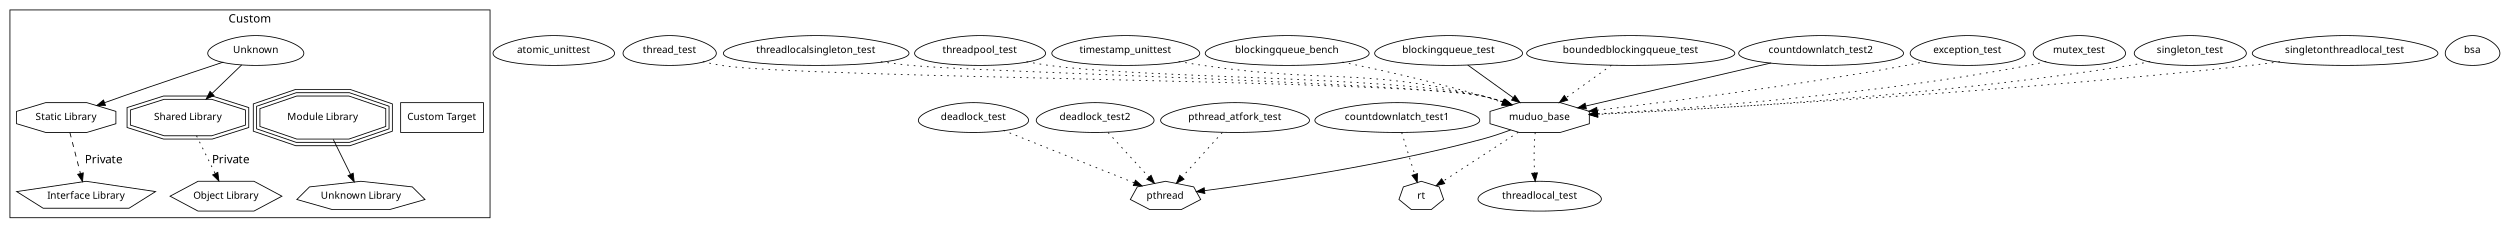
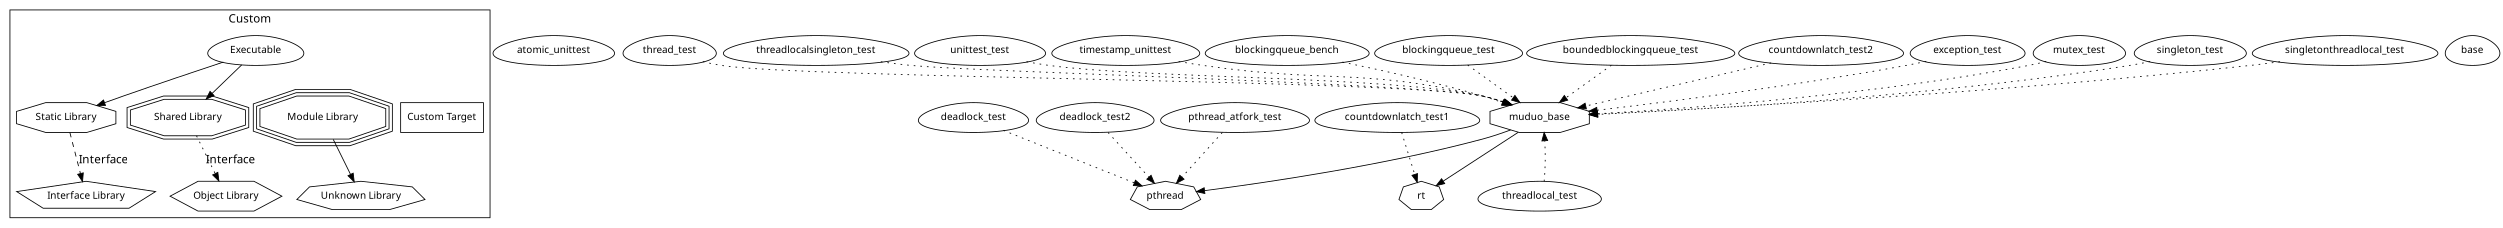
(256, 50) -> (256, 50)
(980, 50) -> (980, 50)
(2473, 50) -> (2473, 50)
(1490, 81) -> (1490, 81)
(1679, 84) -> (1679, 84)
(1534, 153) -> (1545, 161)
(1481, 157) -> (1481, 157)
(104, 160) -> (104, 160)
(231, 160) -> (231, 160)
